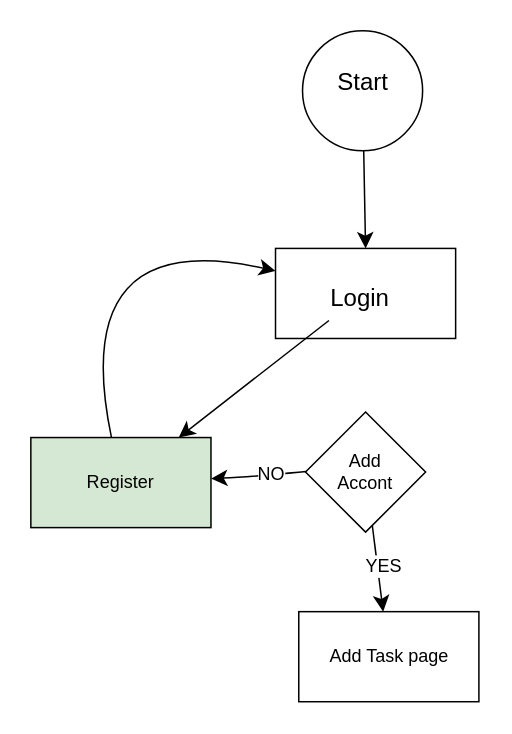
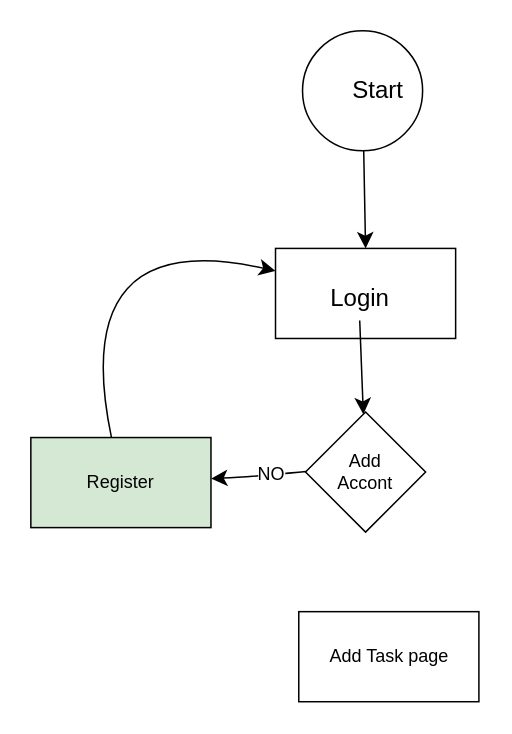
(362, 81) -> (377, 89)
(258, 375) -> (361, 361)
(377, 563) -> none
